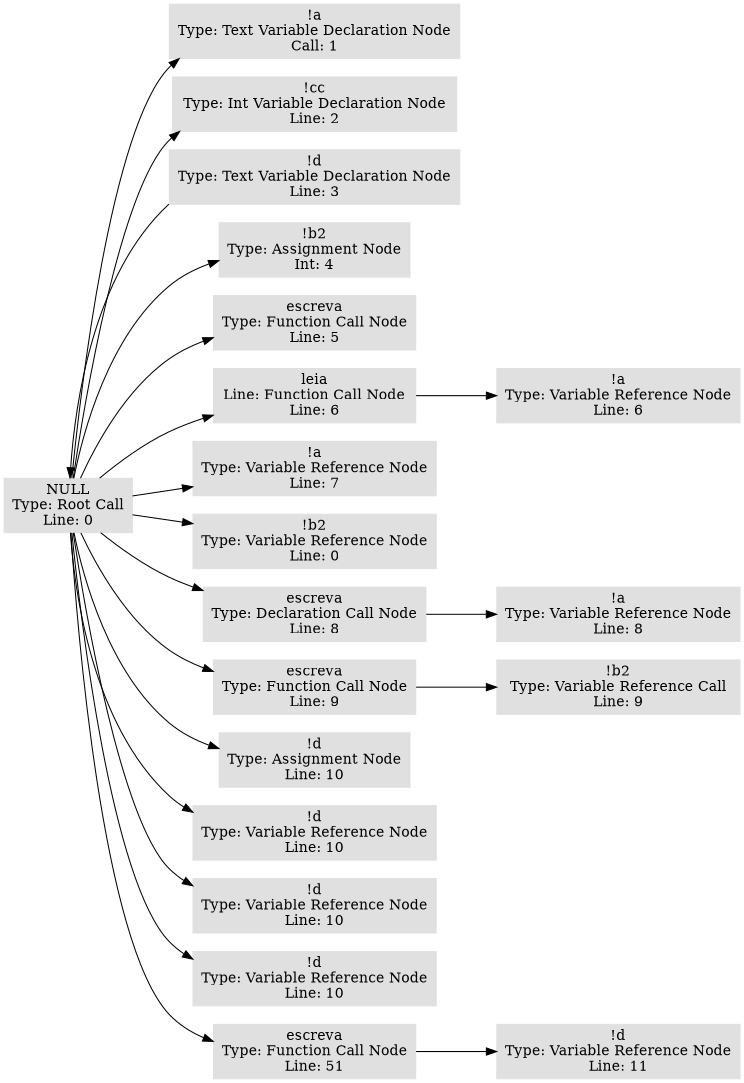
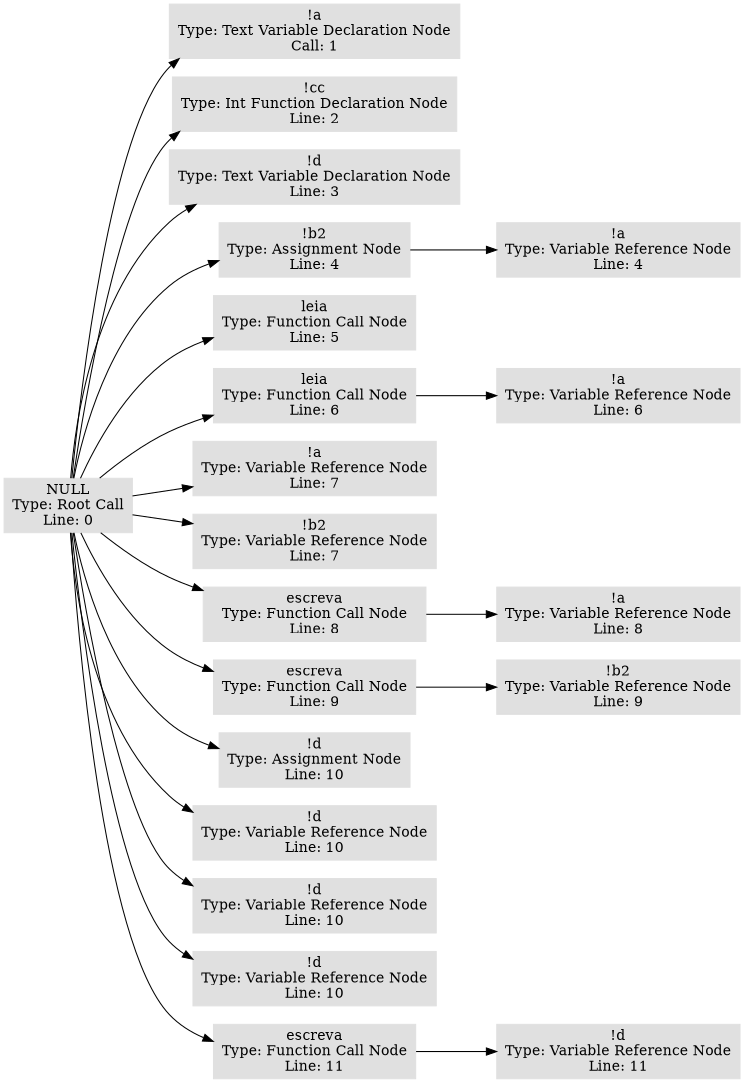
(315, 104) -> (315, 104)
(315, 250) -> (315, 250)
none -> (618, 250)
(122, 267) -> (113, 303)
(315, 323) -> (315, 323)
(315, 396) -> (315, 396)
(315, 541) -> (315, 541)
(315, 614) -> (315, 614)
(618, 687) -> (618, 687)
(315, 1052) -> (315, 1052)
